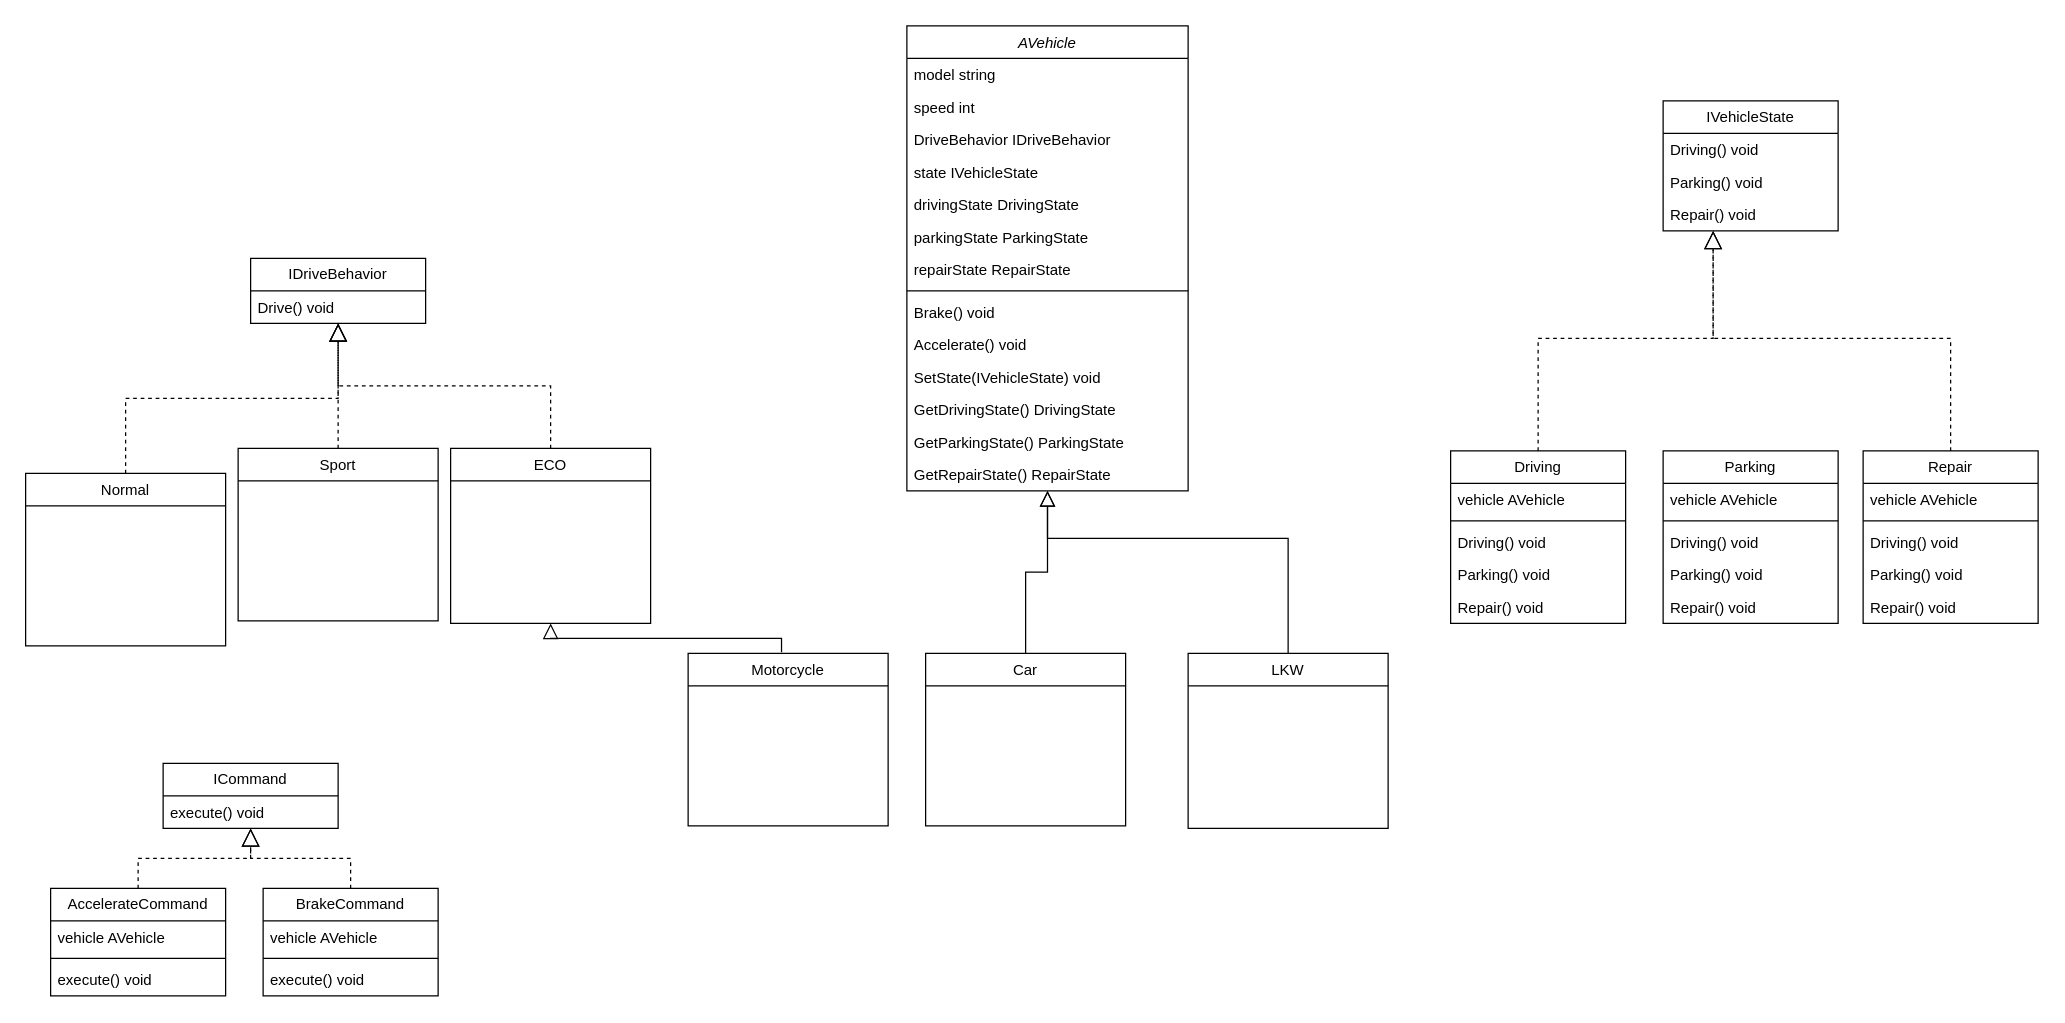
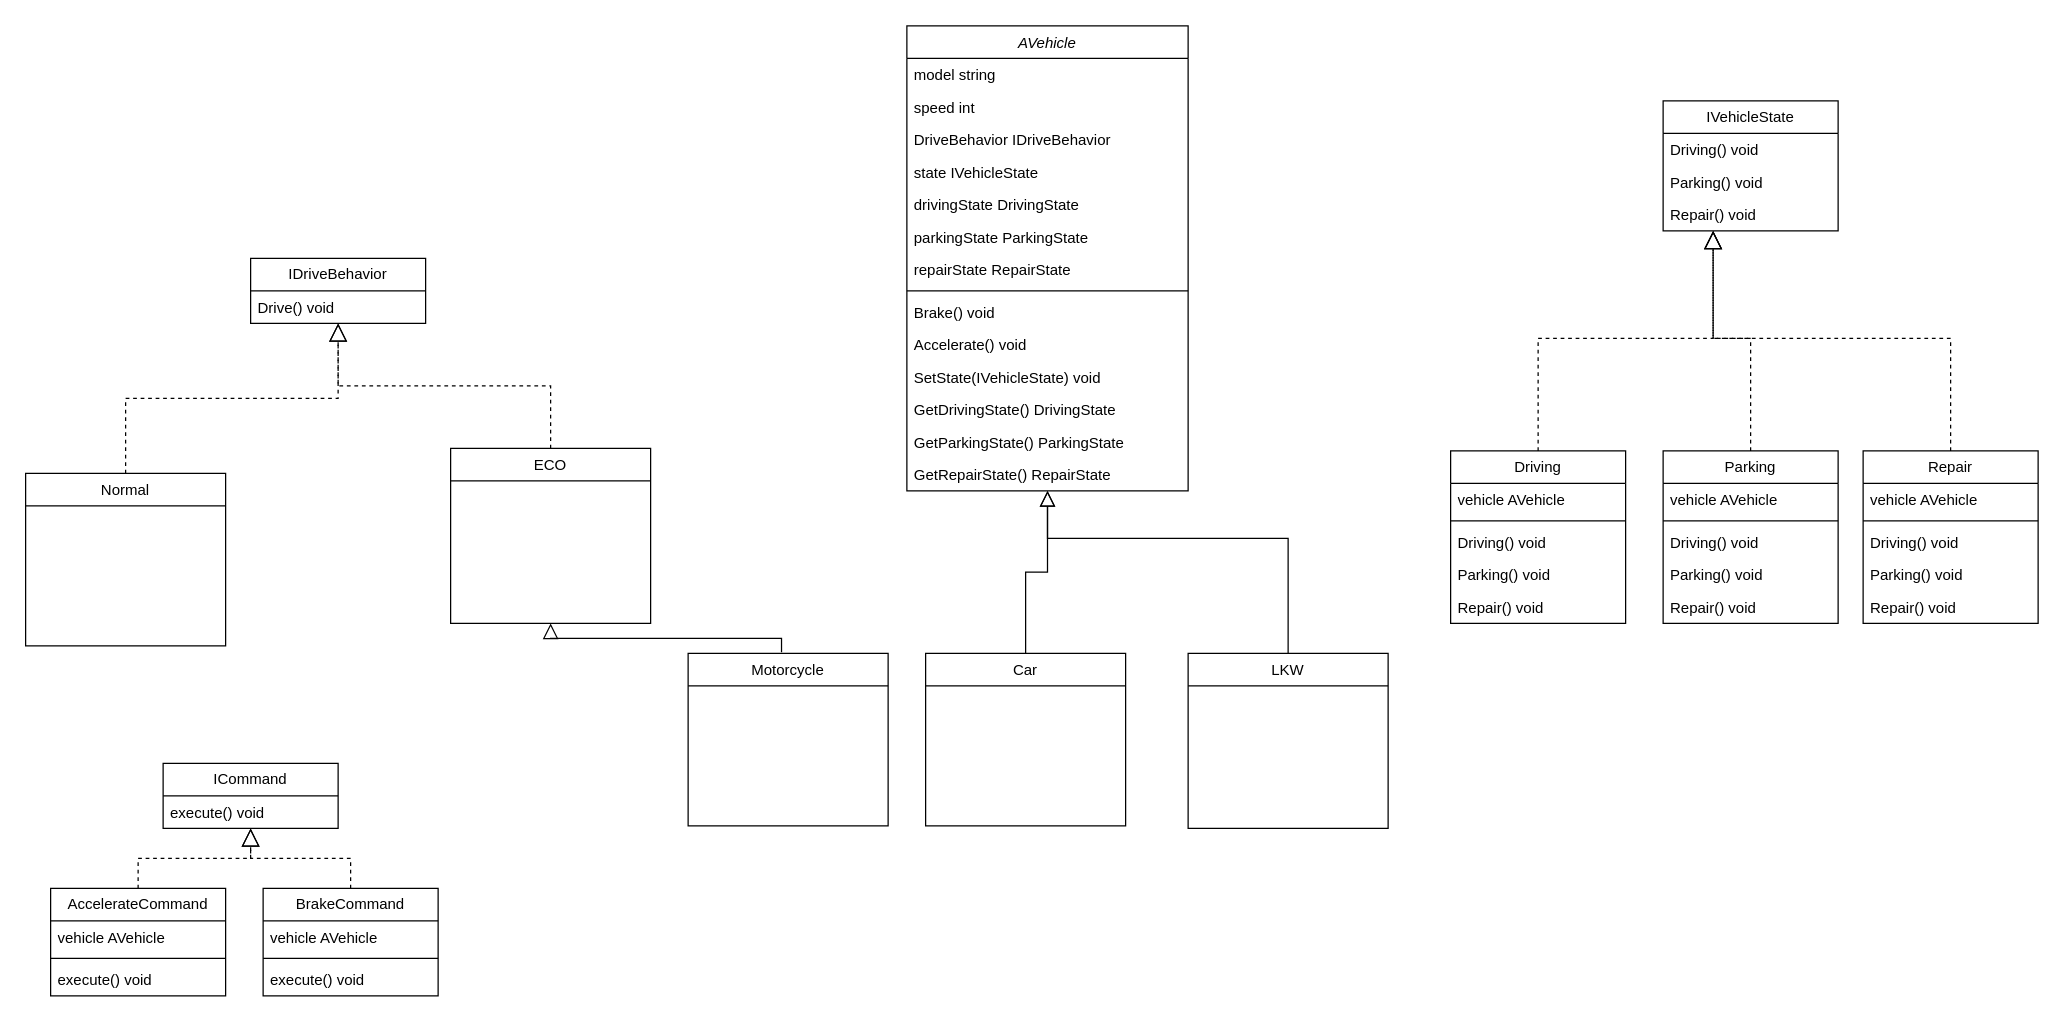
none -> (1751, 394)
(338, 425) -> none
(338, 534) -> none
